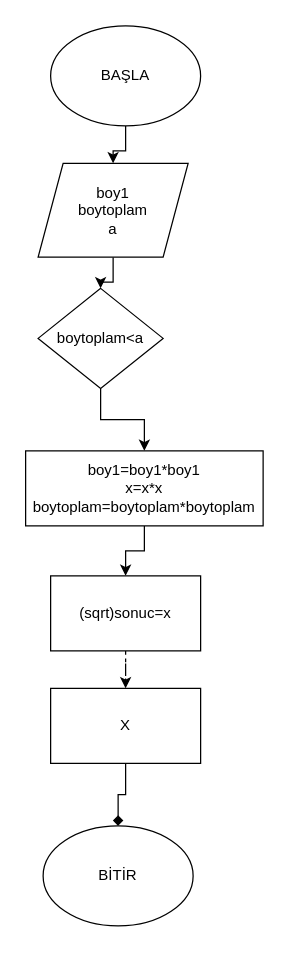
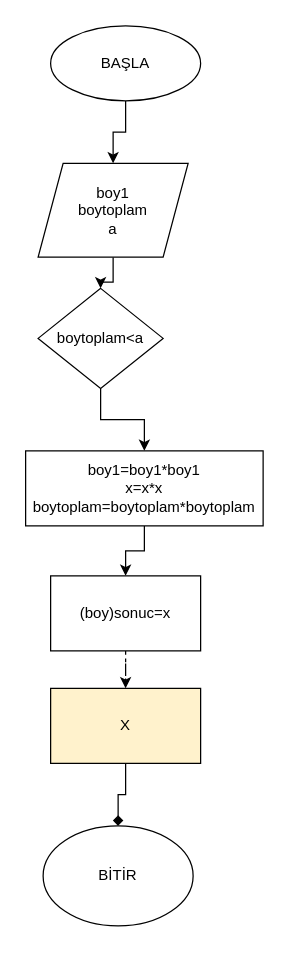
(126, 76) -> (126, 63)
(126, 613) -> (126, 613)
(126, 726) -> (126, 726)
